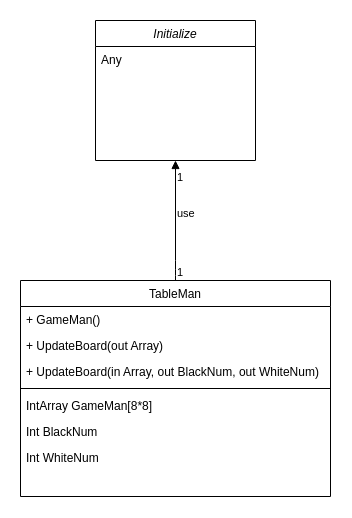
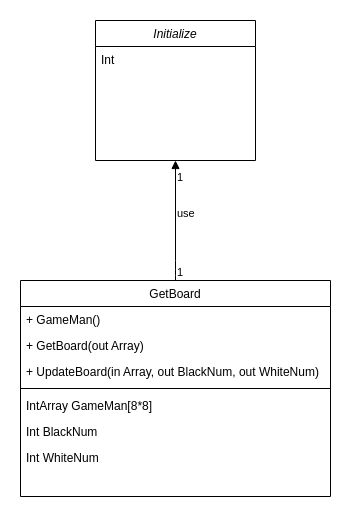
(111, 60) -> (111, 60)
(175, 294) -> (175, 294)
(104, 346) -> (93, 346)
